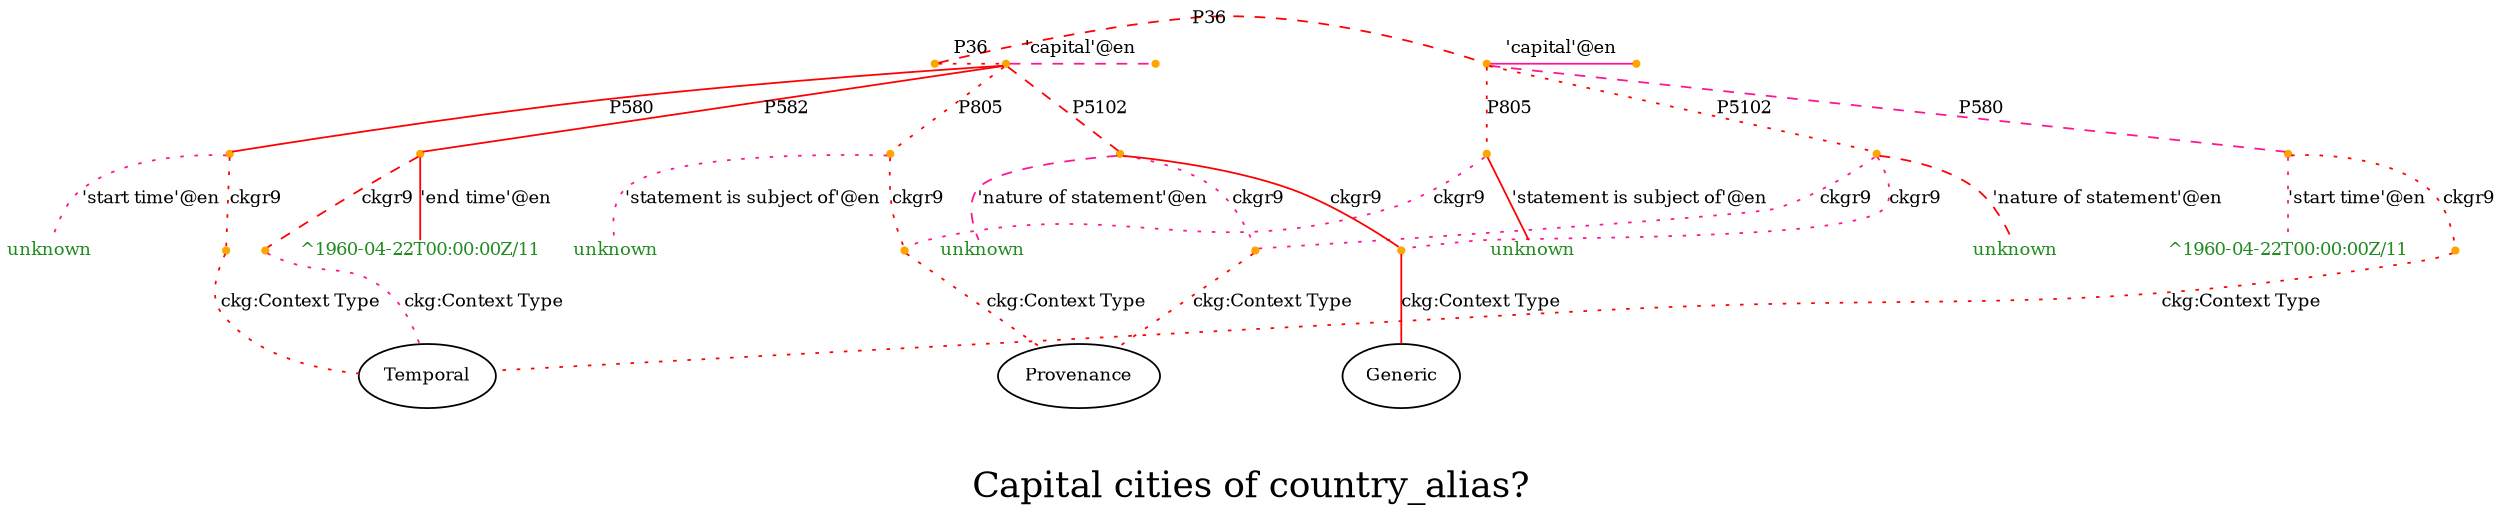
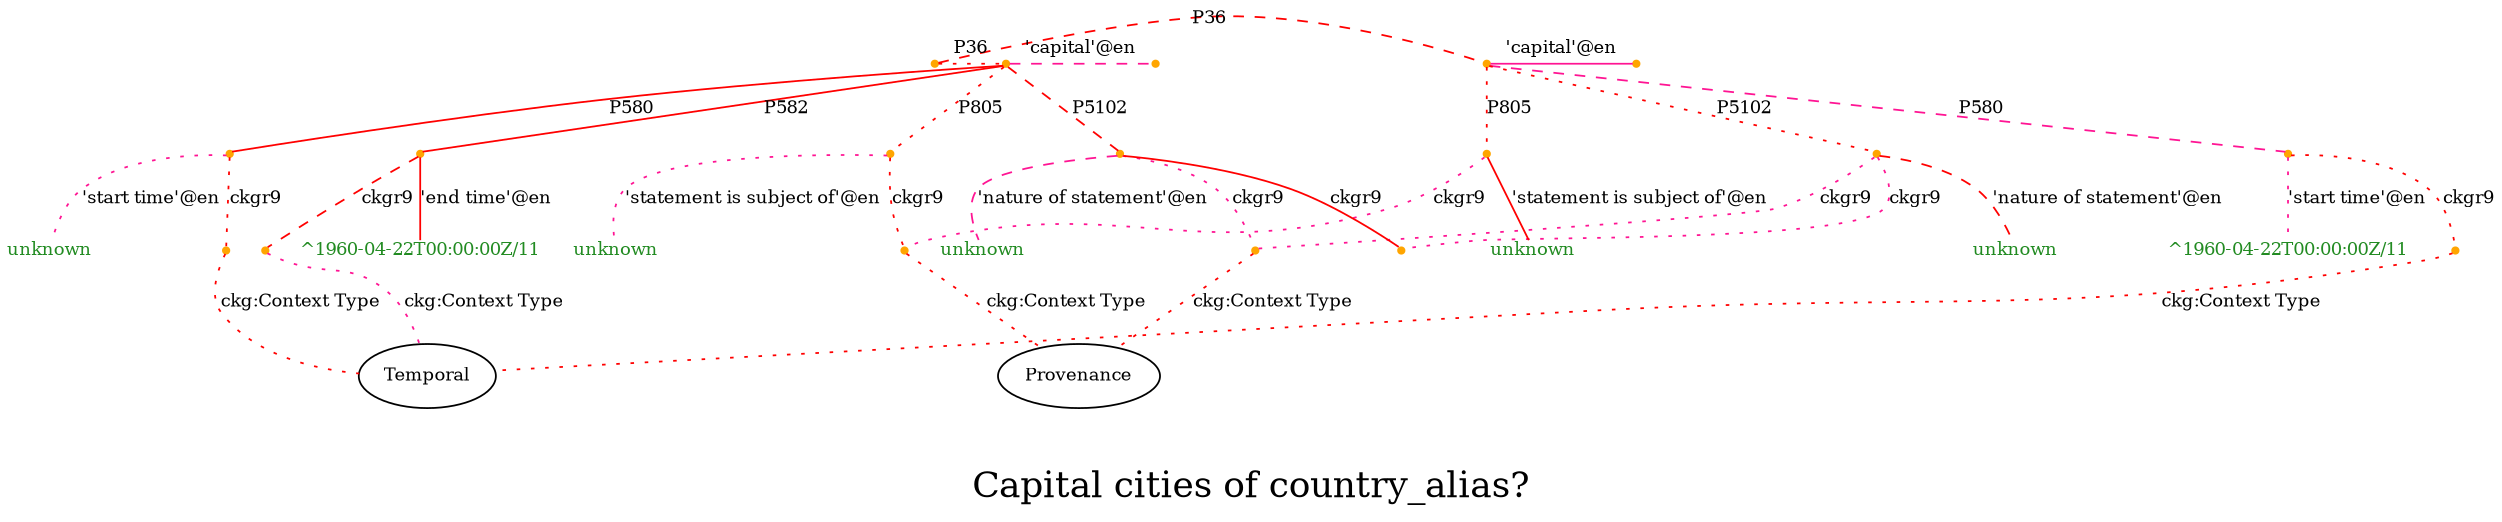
(1401, 376) -> none
